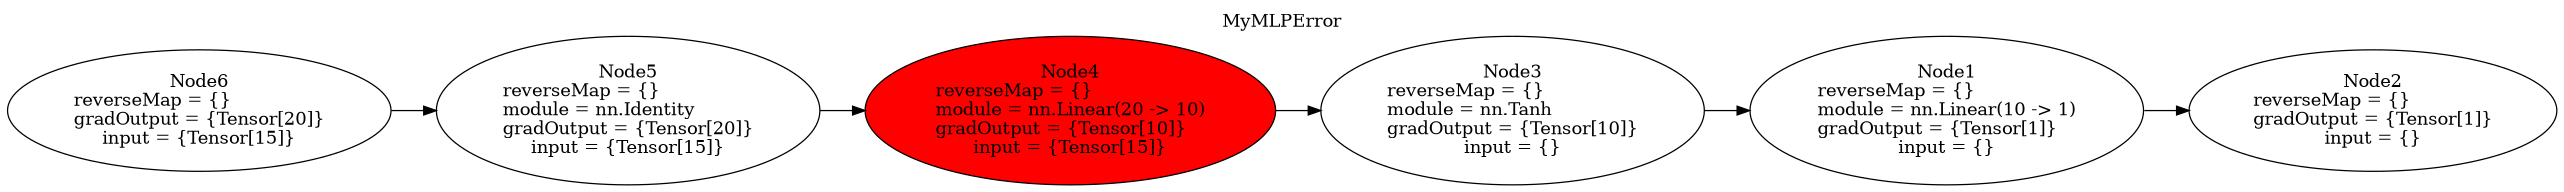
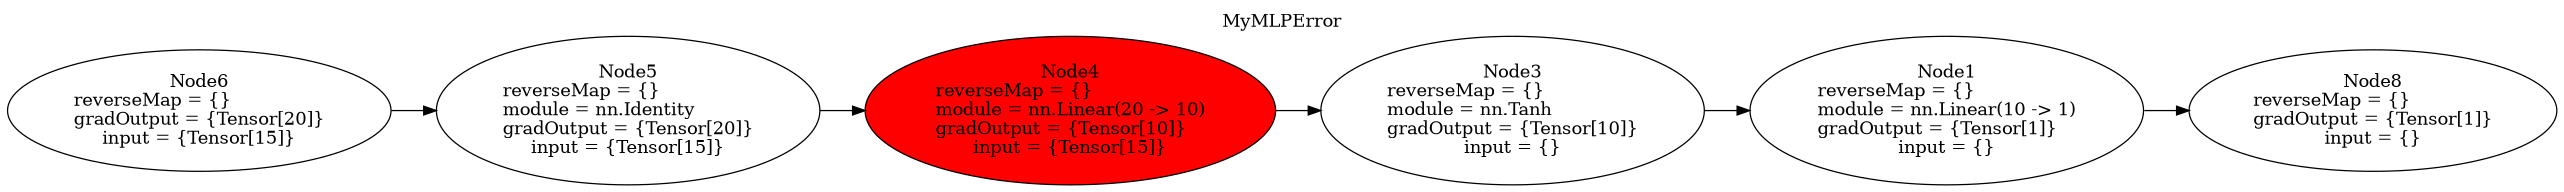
(2373, 111) -> (2373, 111)
